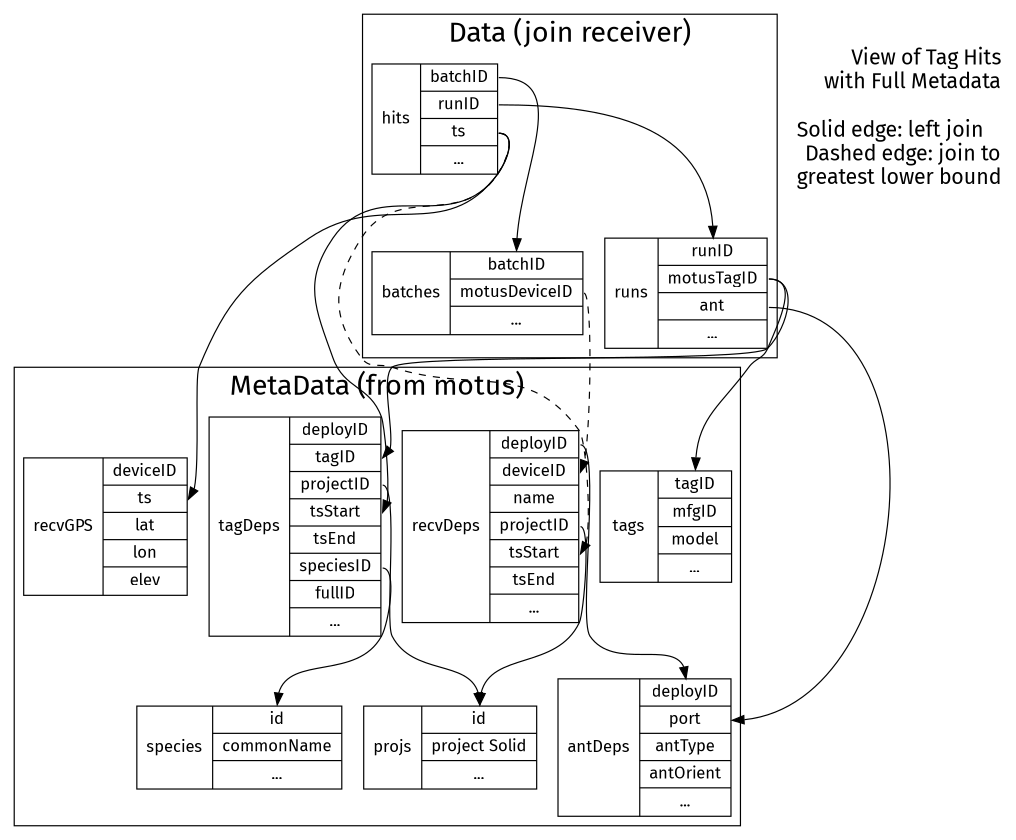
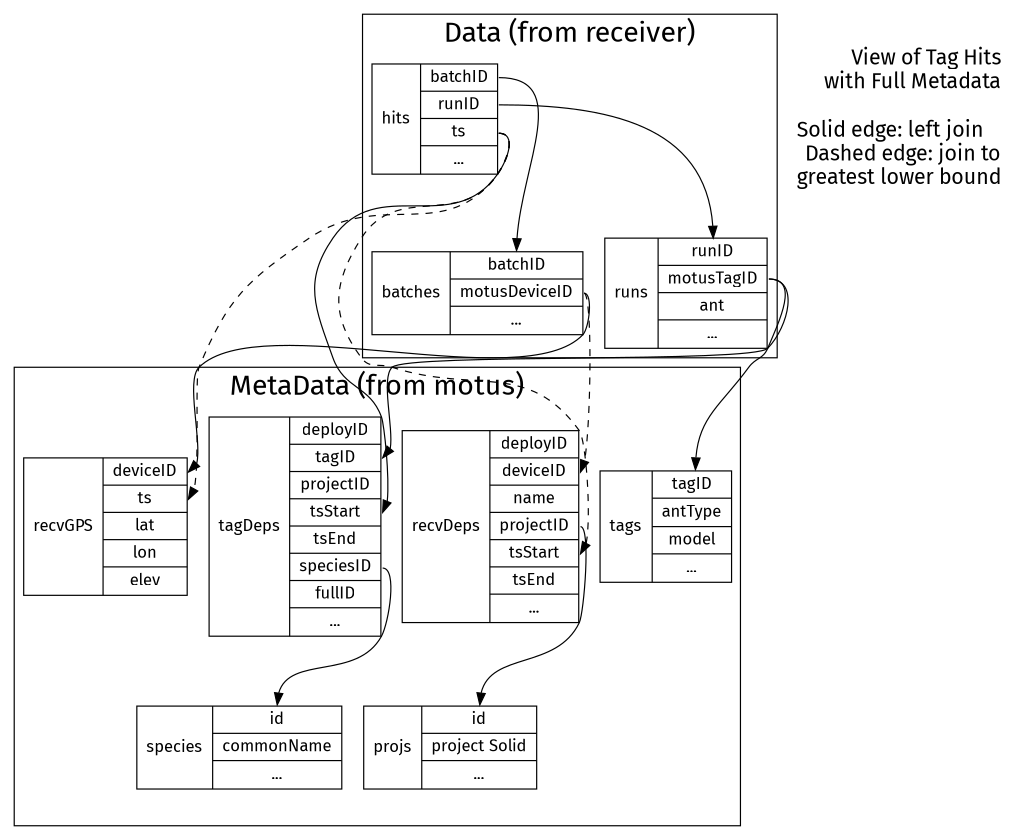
(570, 34) -> (570, 34)
(293, 249) -> (293, 249)
none -> (338, 347)
(695, 512) -> (692, 512)
(391, 633) -> none
(644, 748) -> none
